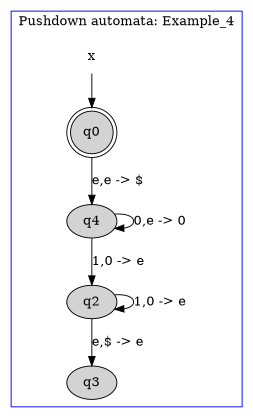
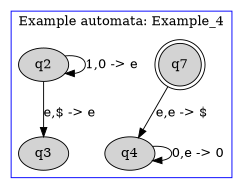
(127, 22) -> (122, 22)
(92, 57) -> none
(92, 132) -> (180, 65)
(92, 257) -> none
